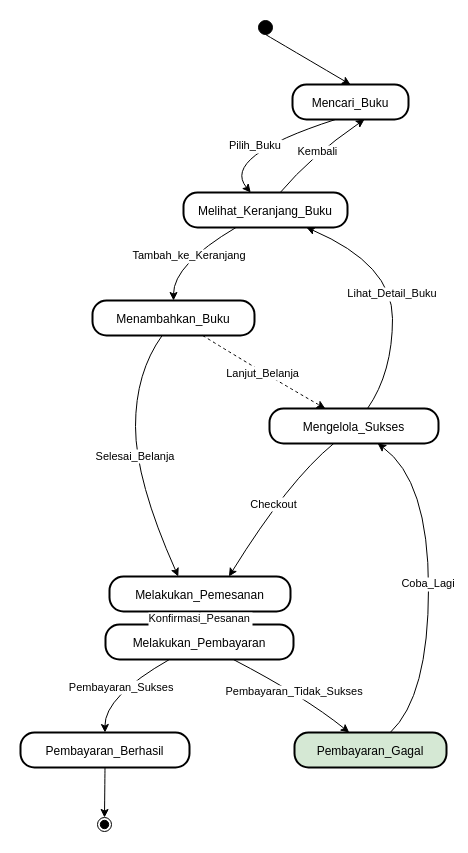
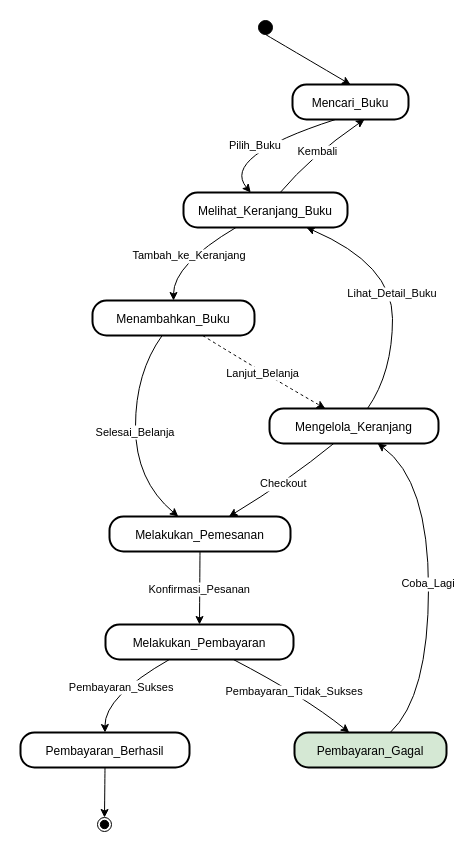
(354, 427) -> (354, 427)
(200, 594) -> (200, 534)
